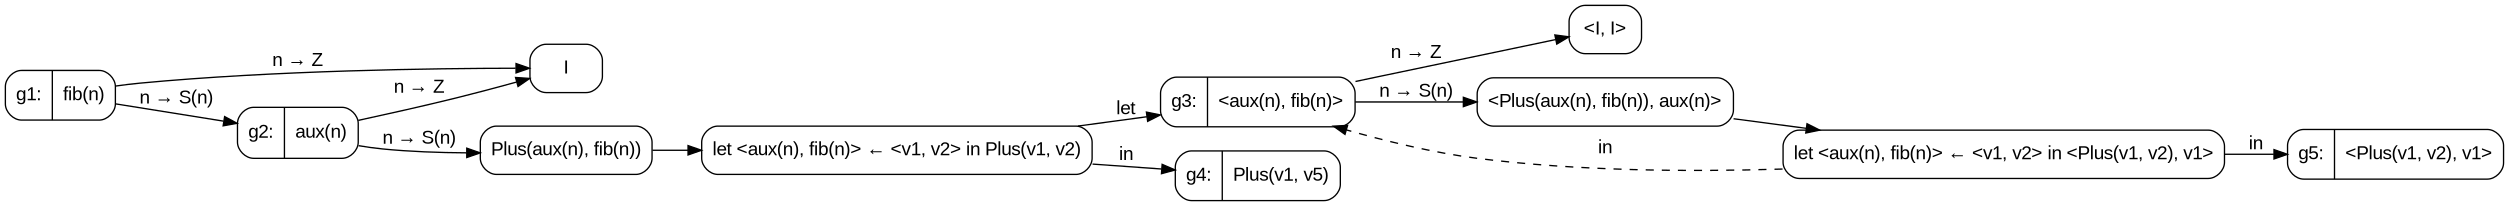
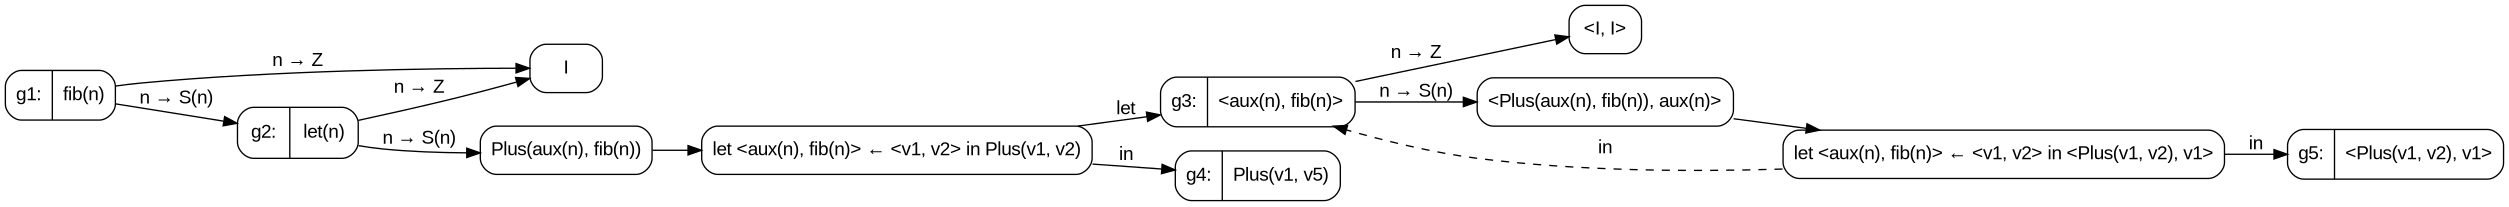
(321, 132) -> (324, 132)
